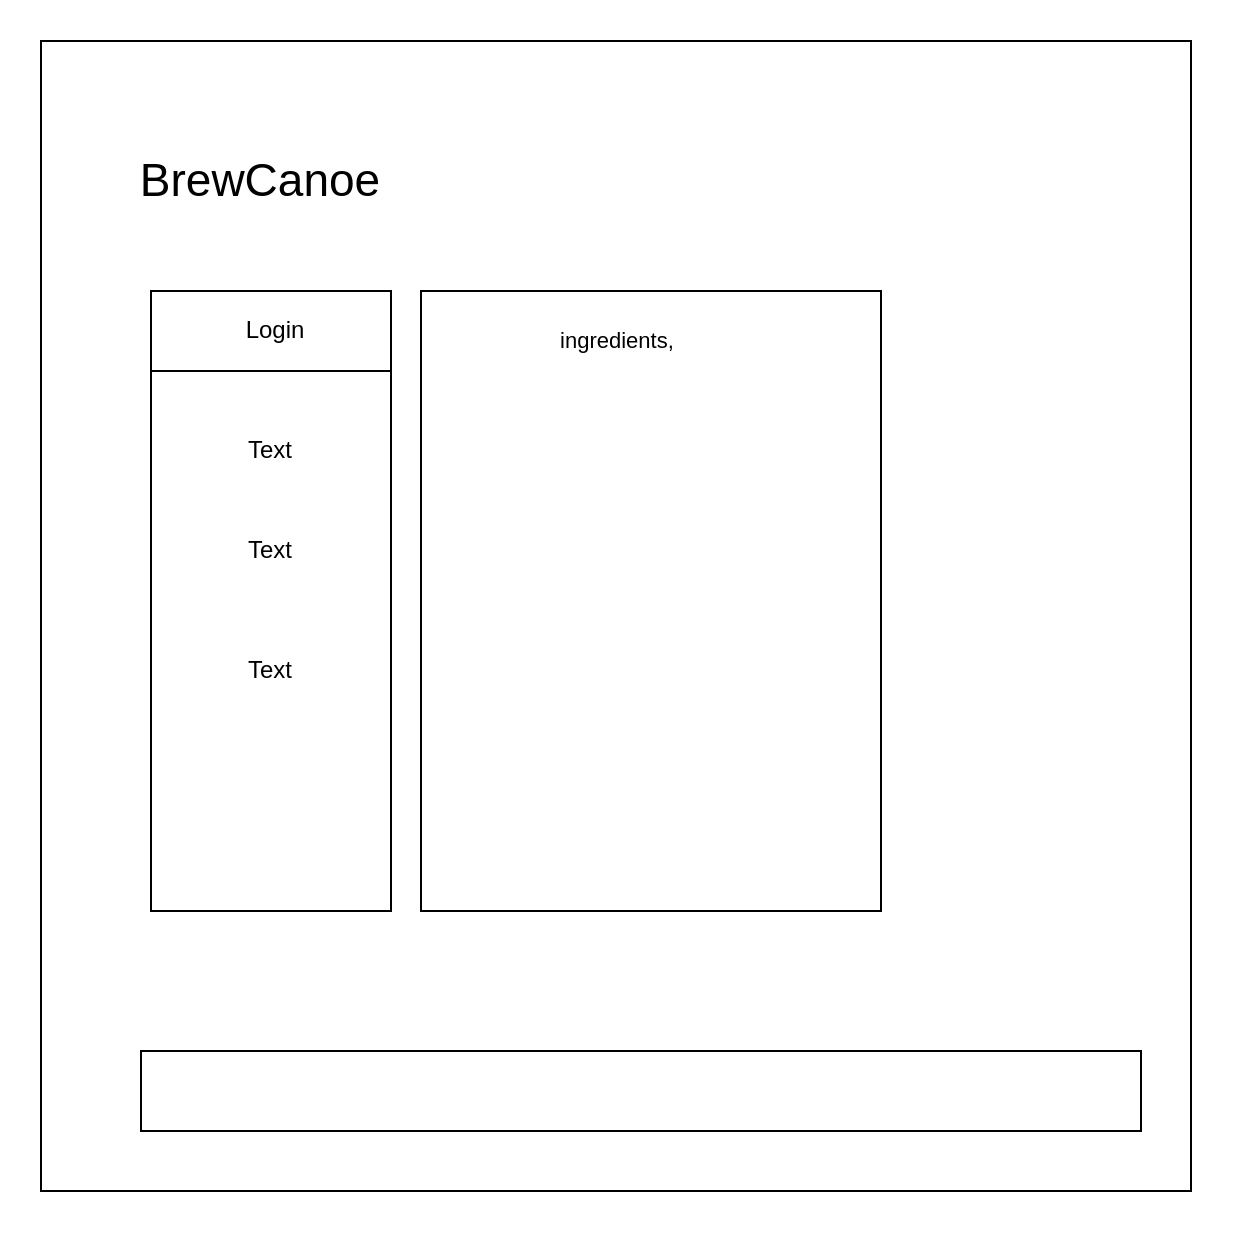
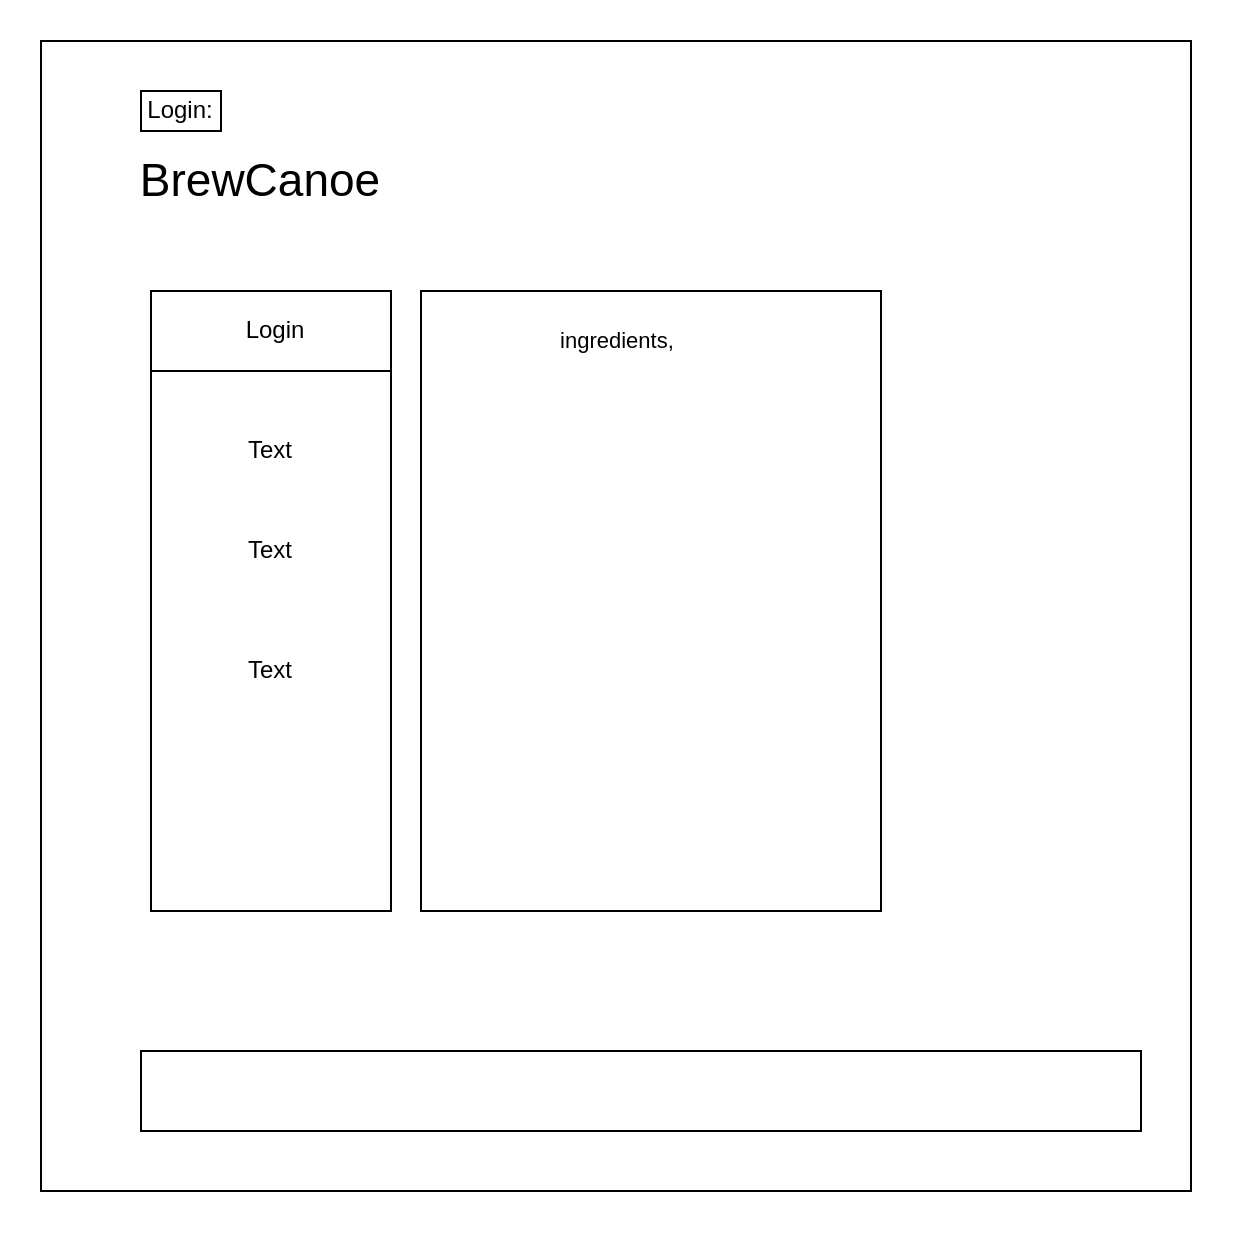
none -> (181, 111)
